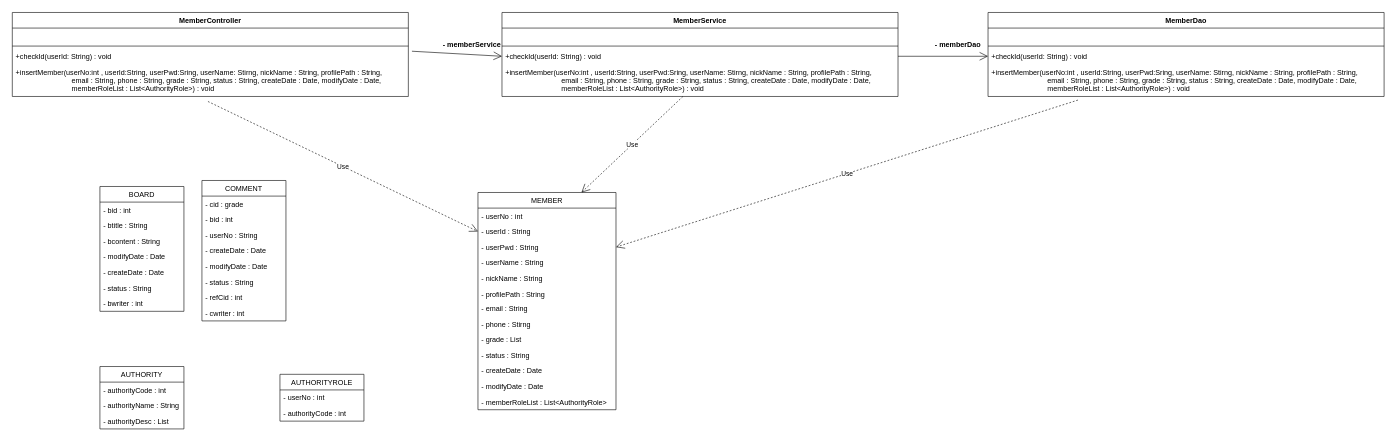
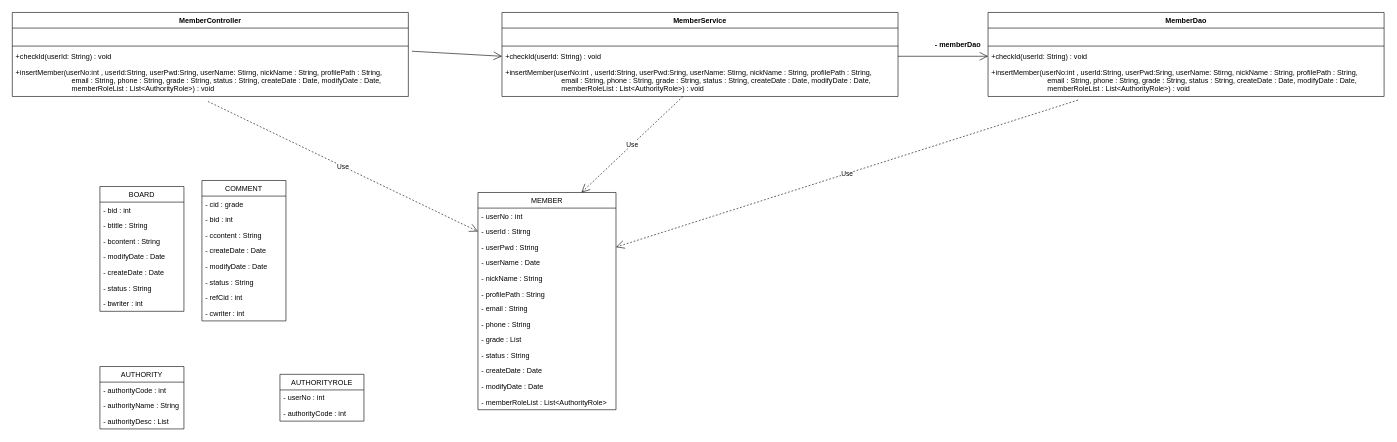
(472, 44) -> none
(511, 232) -> (511, 232)
(235, 235) -> (239, 235)
(515, 263) -> (512, 263)
(509, 324) -> (509, 324)
